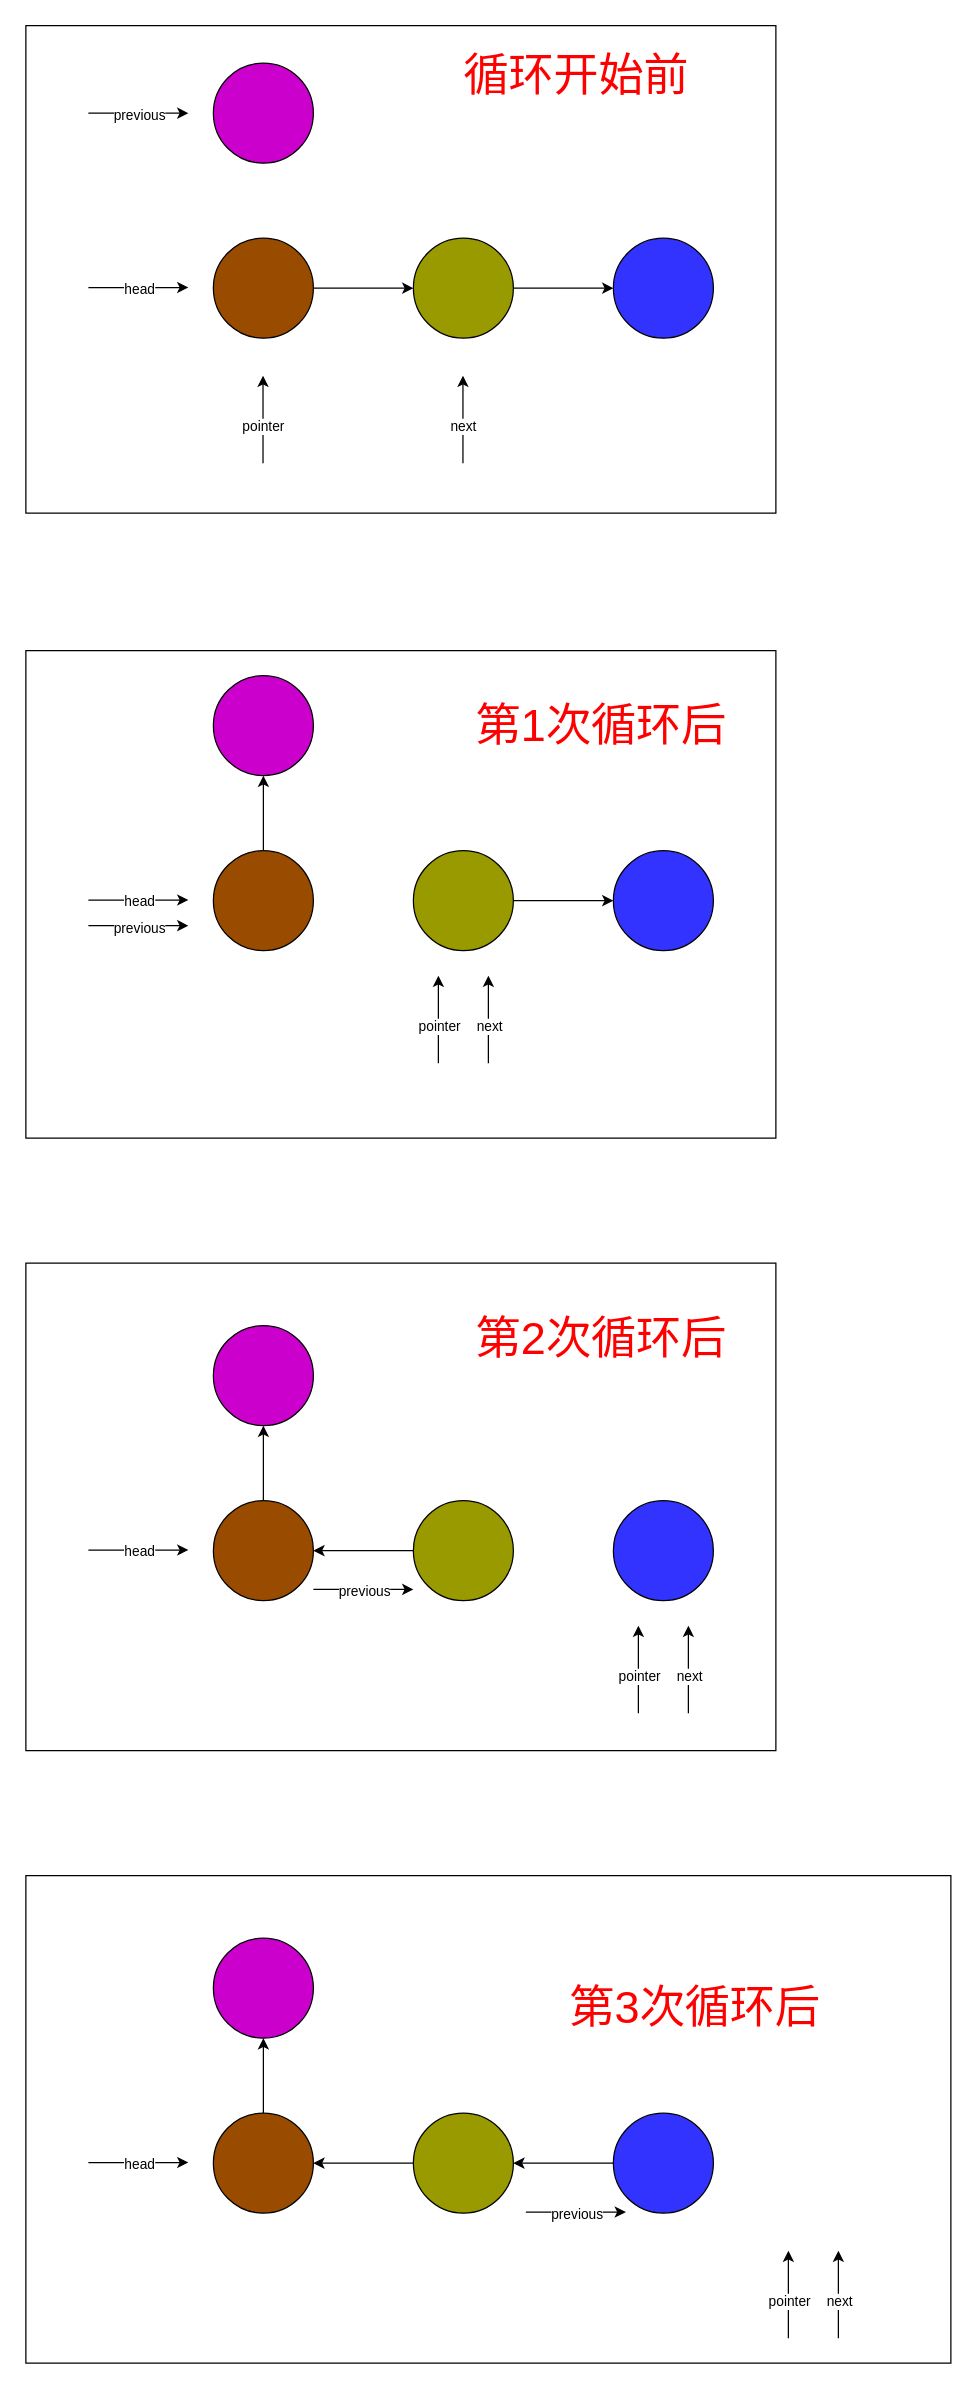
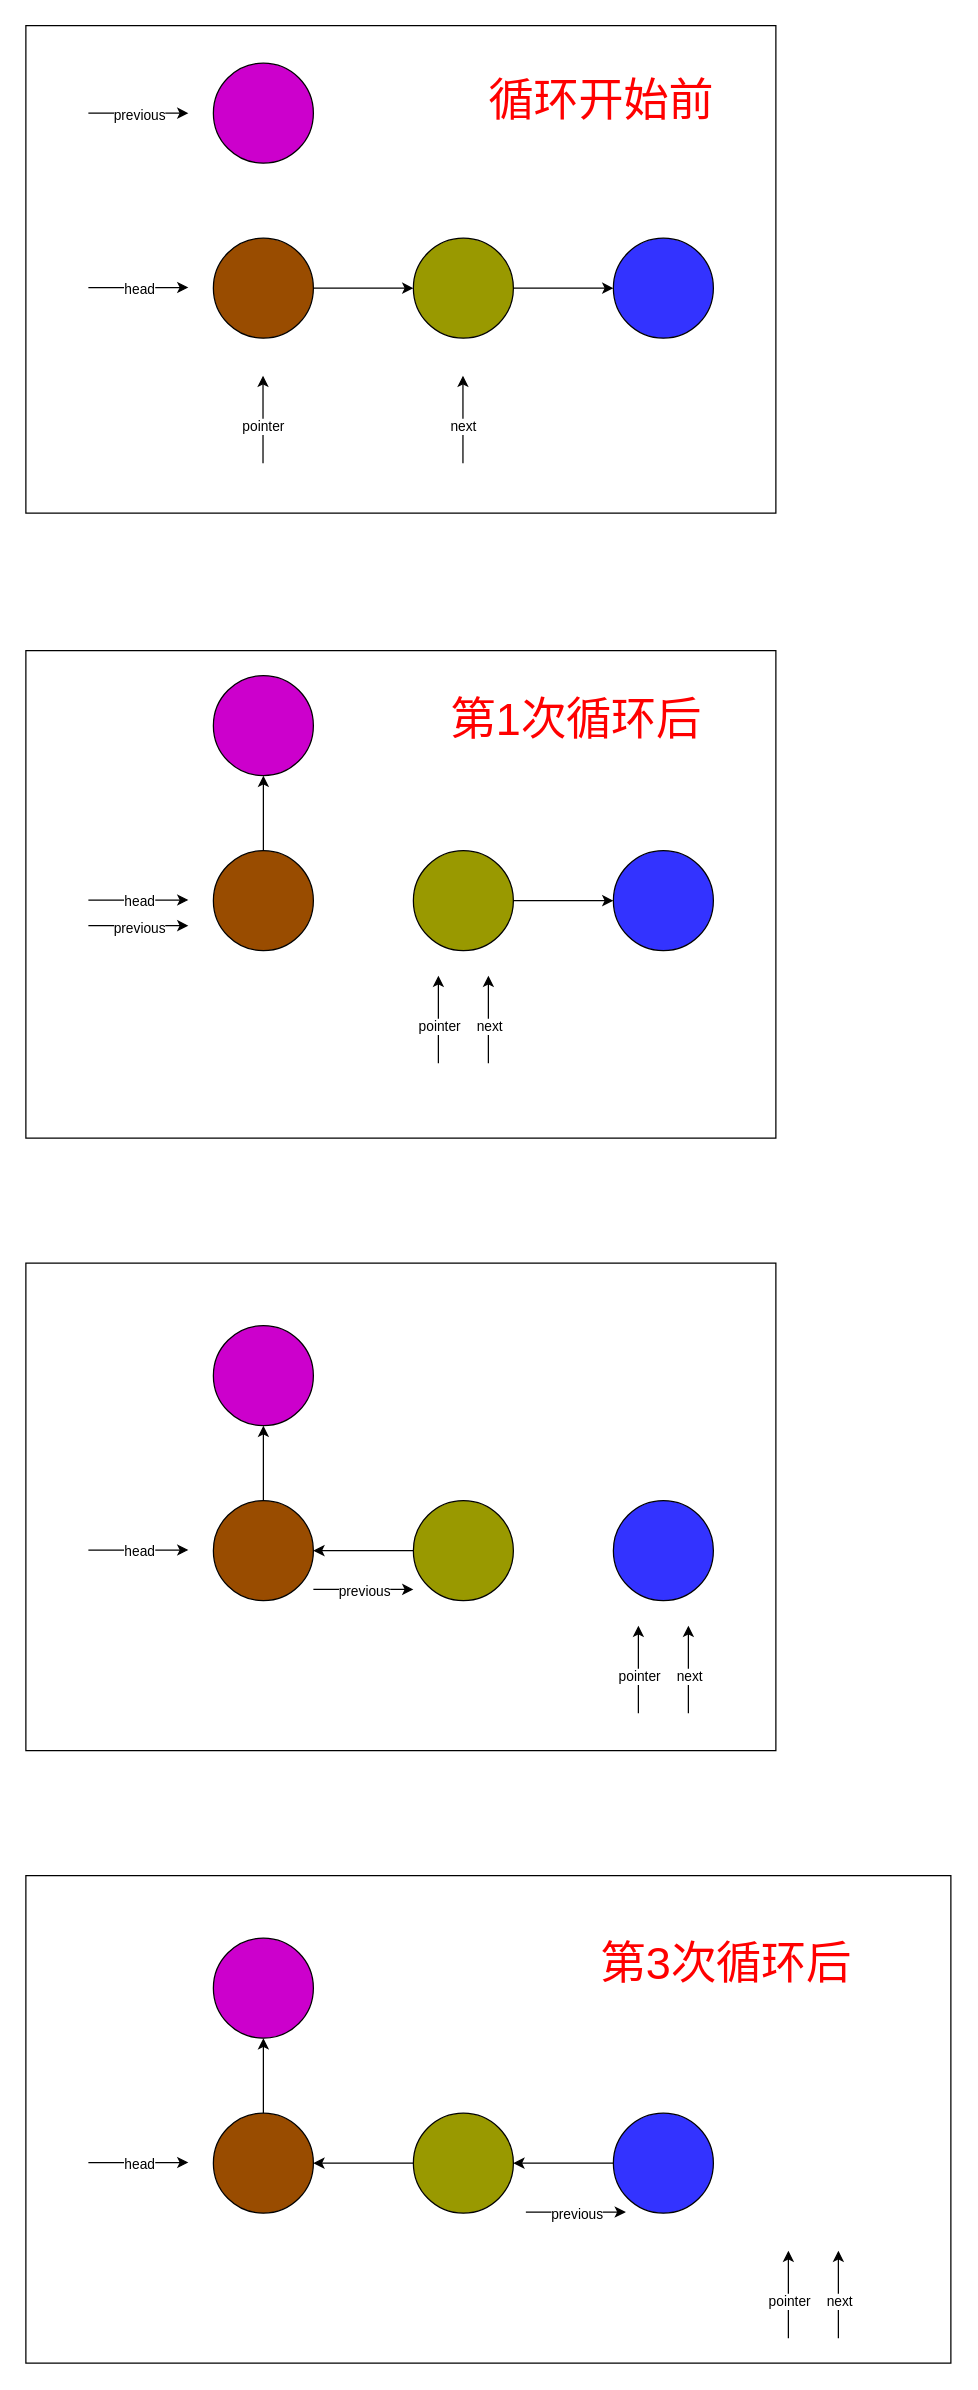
(576, 76) -> (601, 101)
(601, 726) -> (576, 719)
(601, 1338) -> none
(694, 2007) -> (726, 1963)
